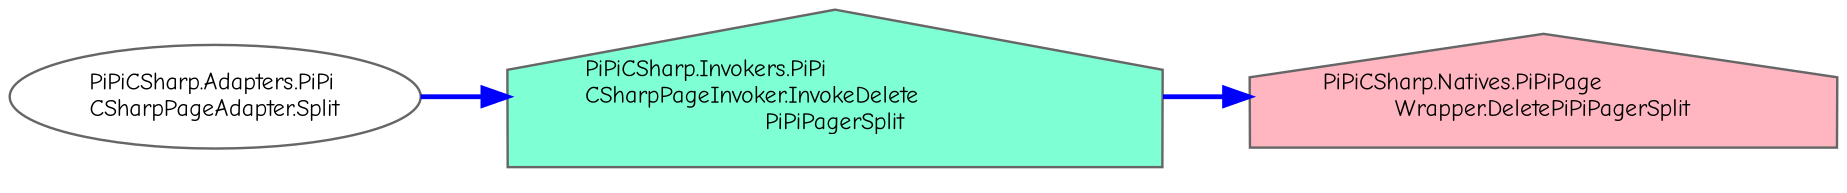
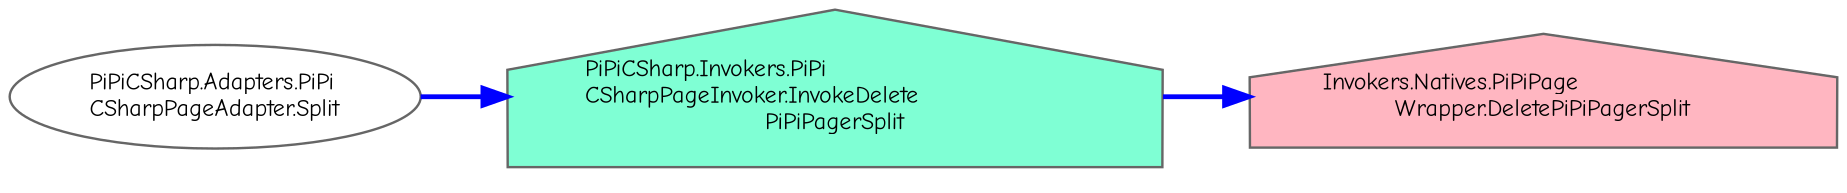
(1543, 97) -> (1543, 97)
